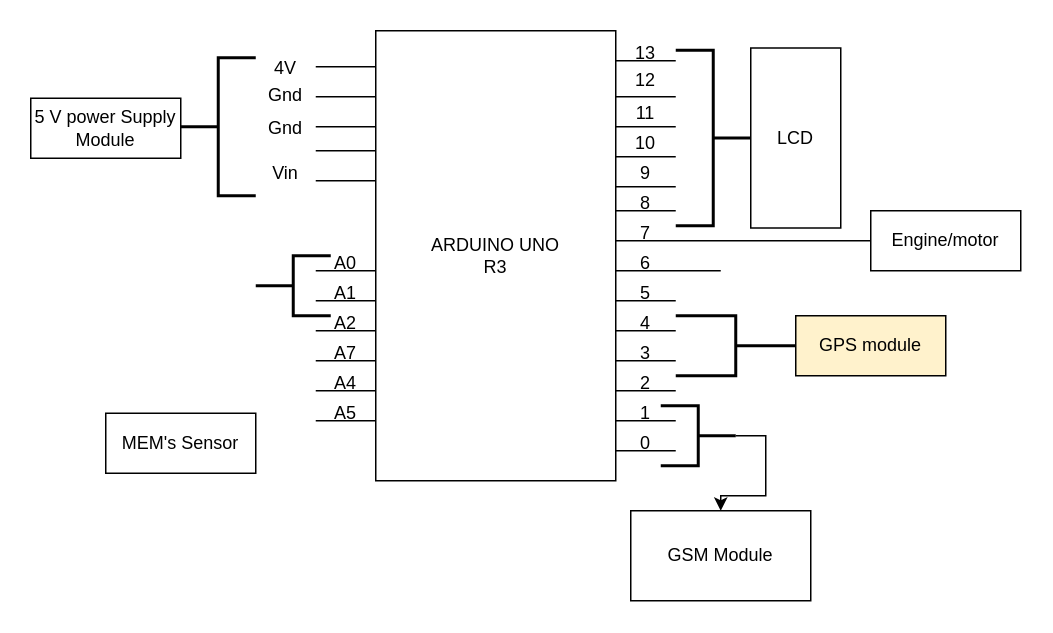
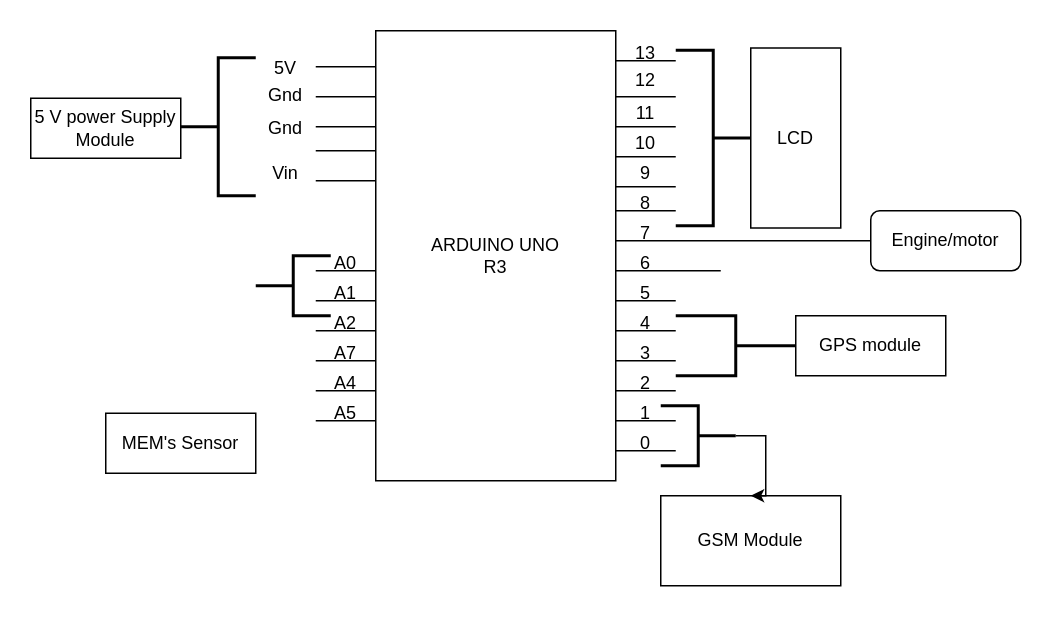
(286, 68) -> (286, 68)
(946, 241) -> (946, 241)
(871, 346) -> (871, 346)
(721, 556) -> (751, 541)
